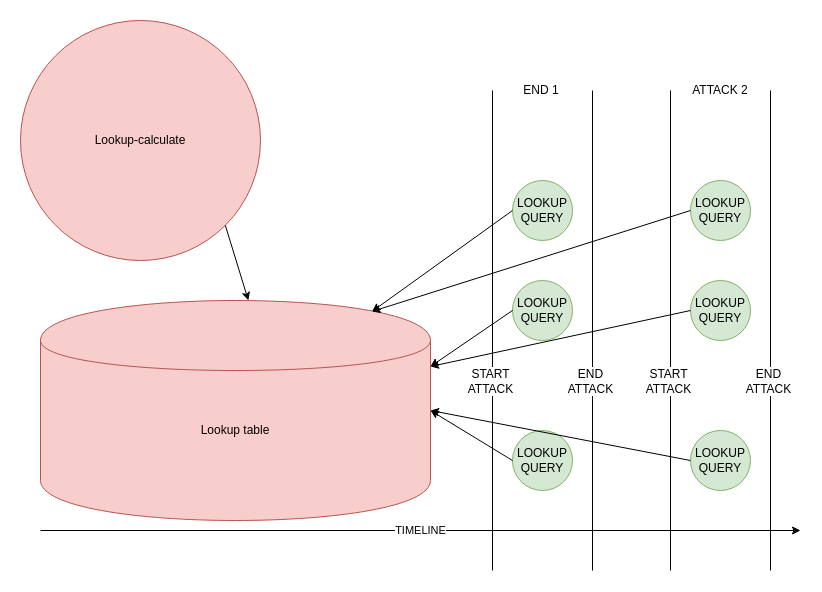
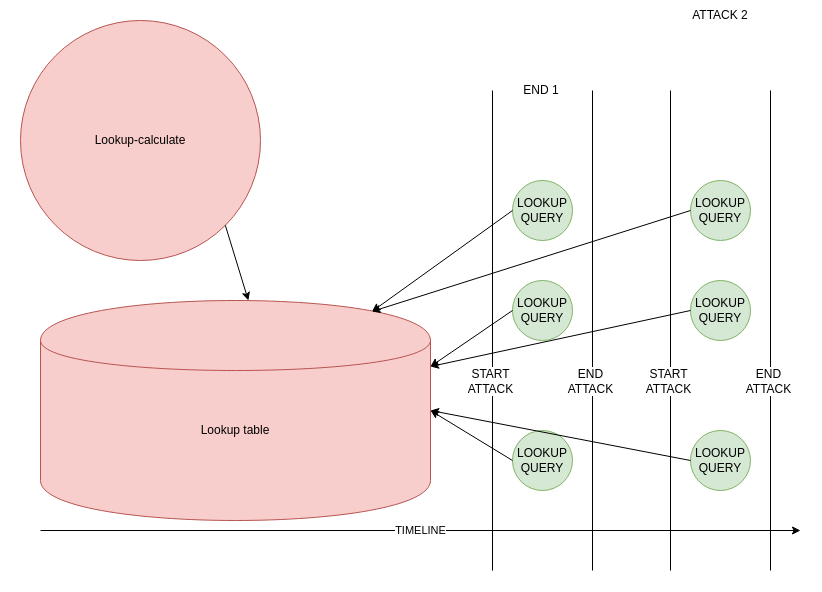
(721, 91) -> (721, 16)
